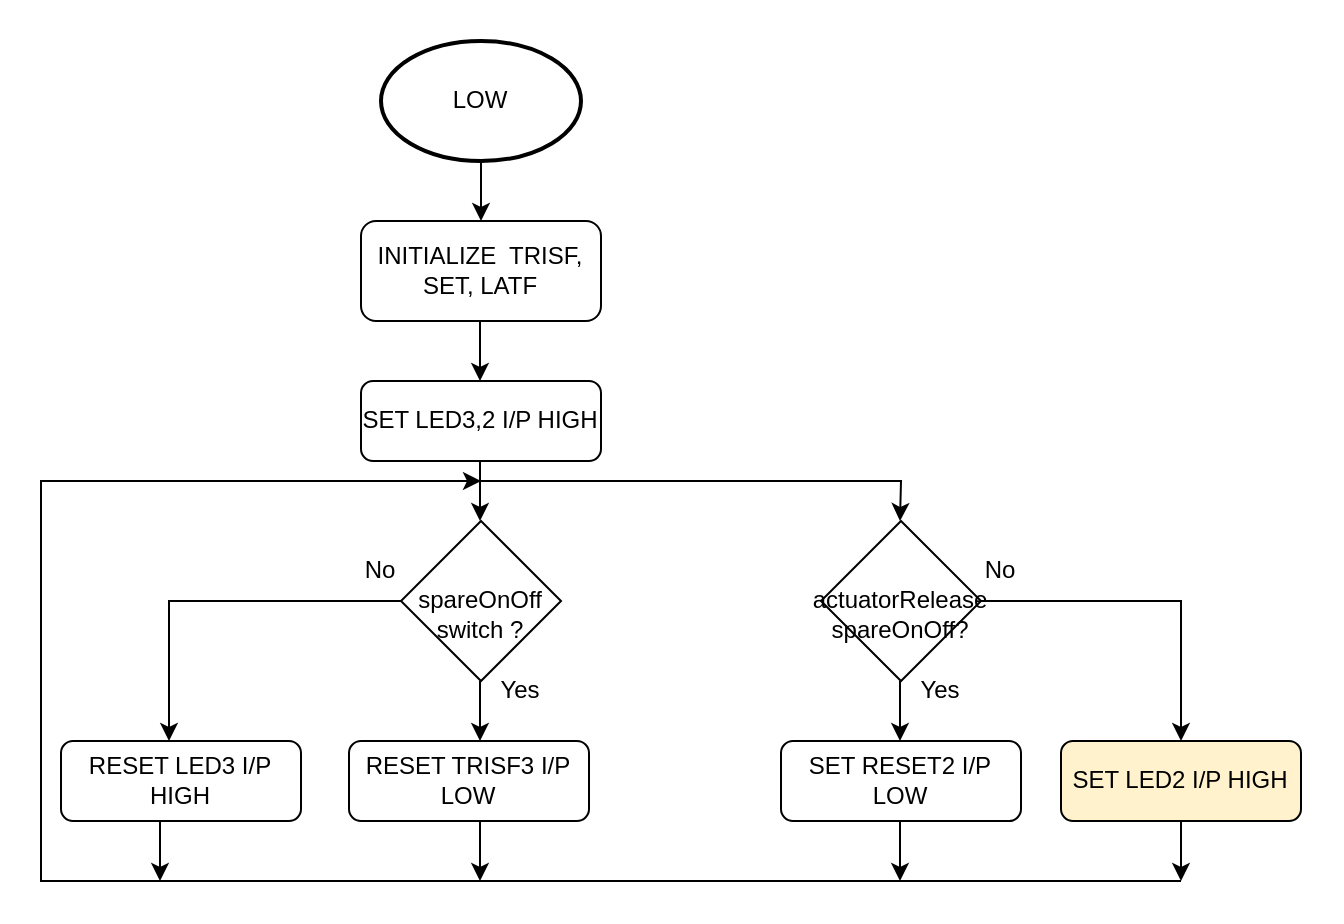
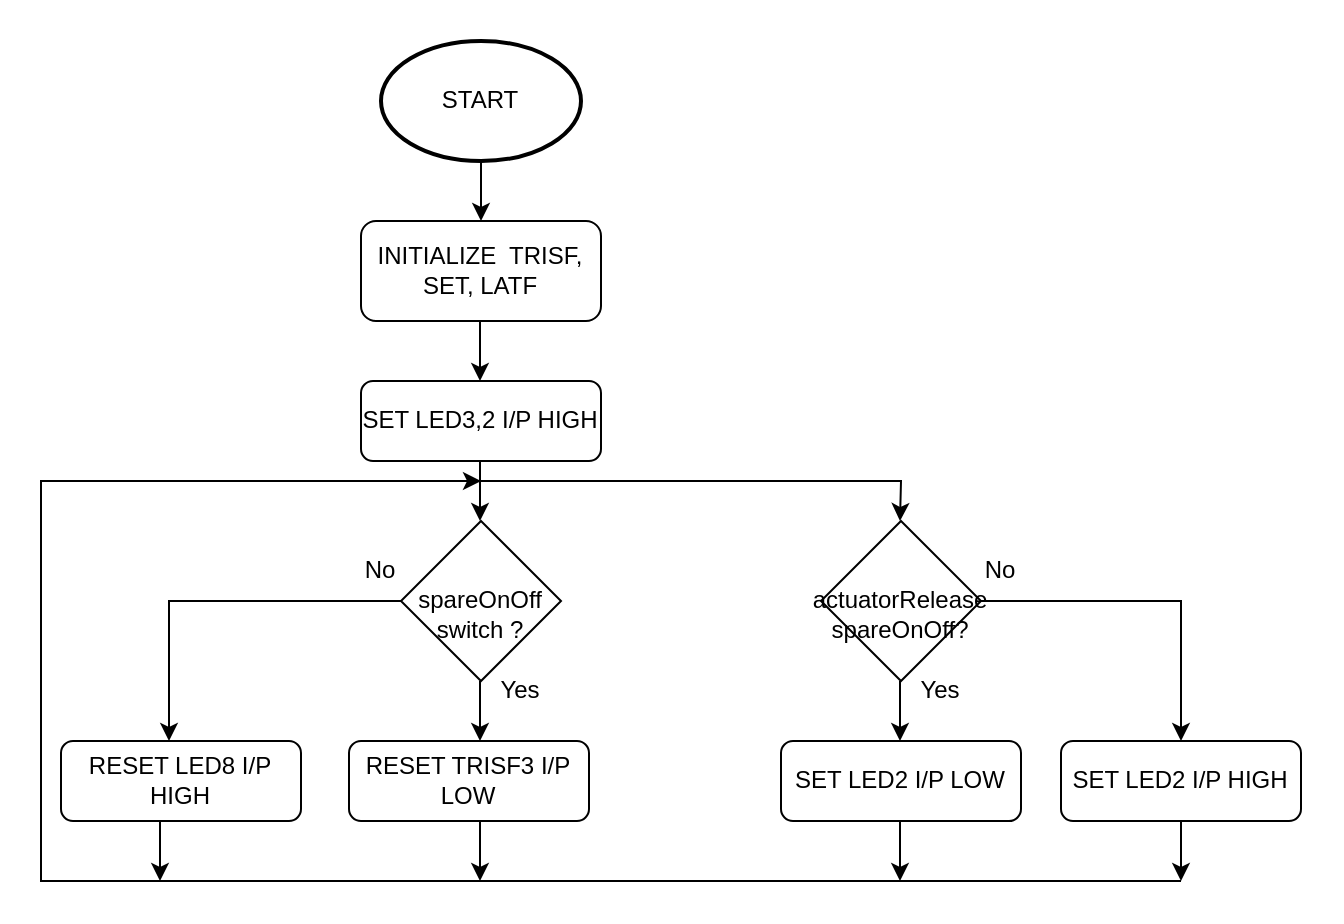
(481, 101) -> (481, 101)
(181, 781) -> (181, 781)
(901, 781) -> (901, 781)
(1181, 781) -> (1181, 781)
